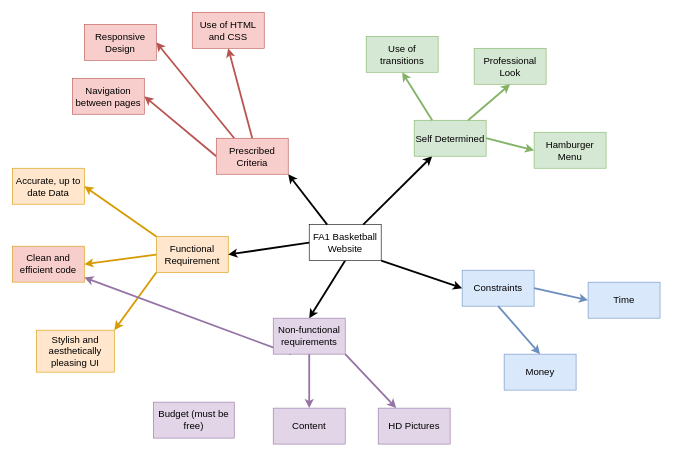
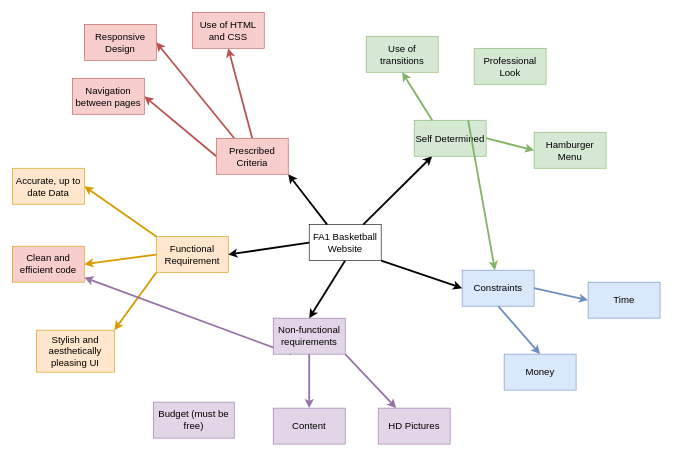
(487, 105) -> (481, 192)
